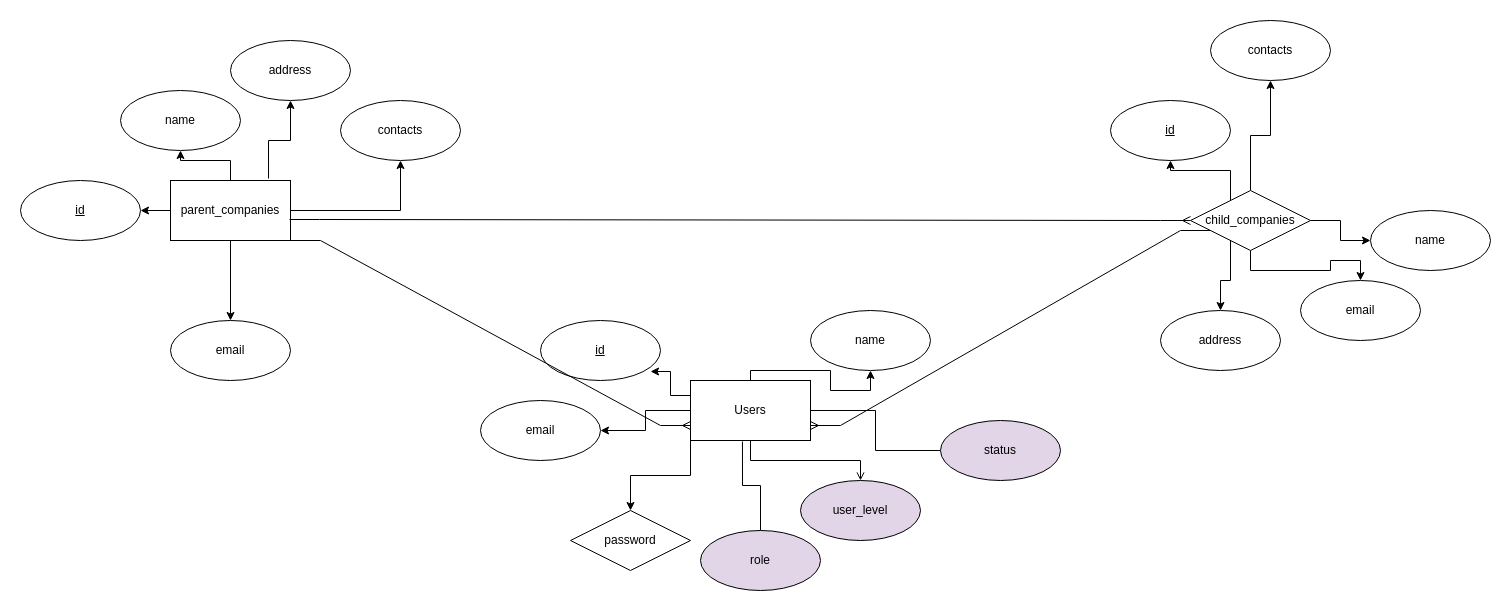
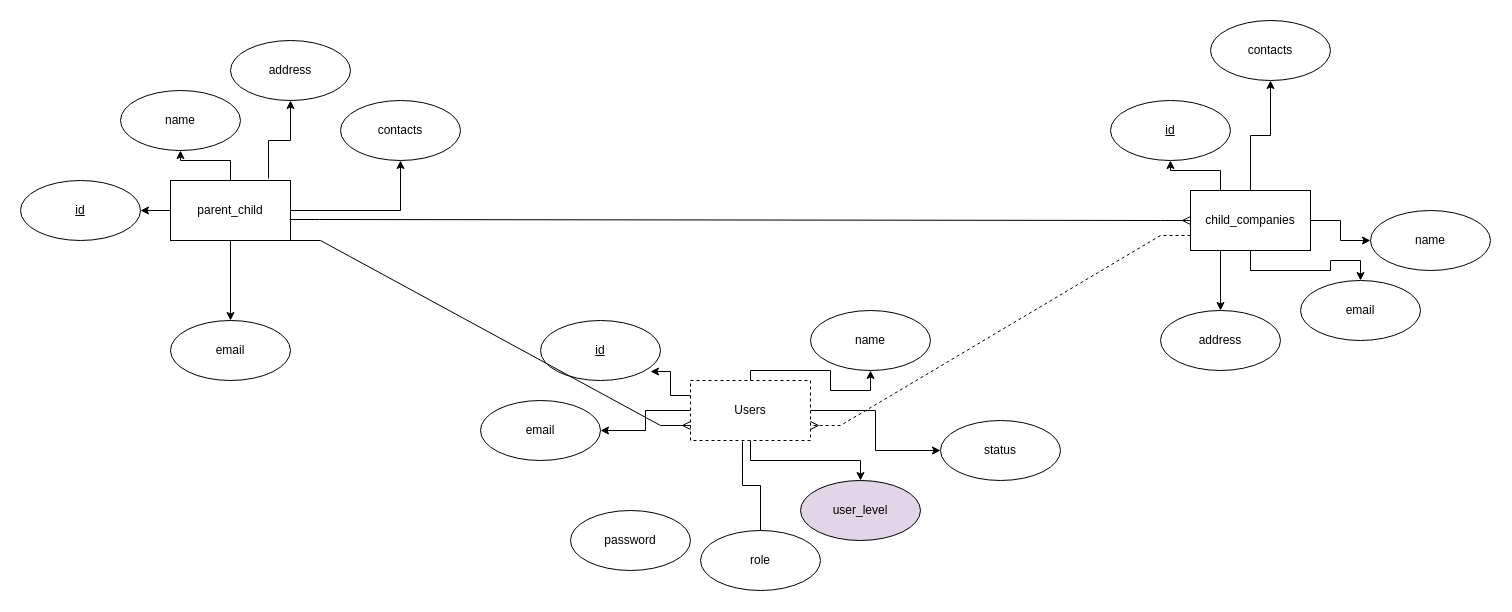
(231, 211) -> (231, 211)
(1251, 221) -> (1251, 221)
(1011, 328) -> (1001, 331)
(751, 411) -> (751, 411)
(935, 451) -> (932, 451)
(1001, 451) -> (1001, 451)
(861, 474) -> (861, 472)
(665, 476) -> none
(631, 541) -> (631, 541)
(761, 561) -> (761, 561)
